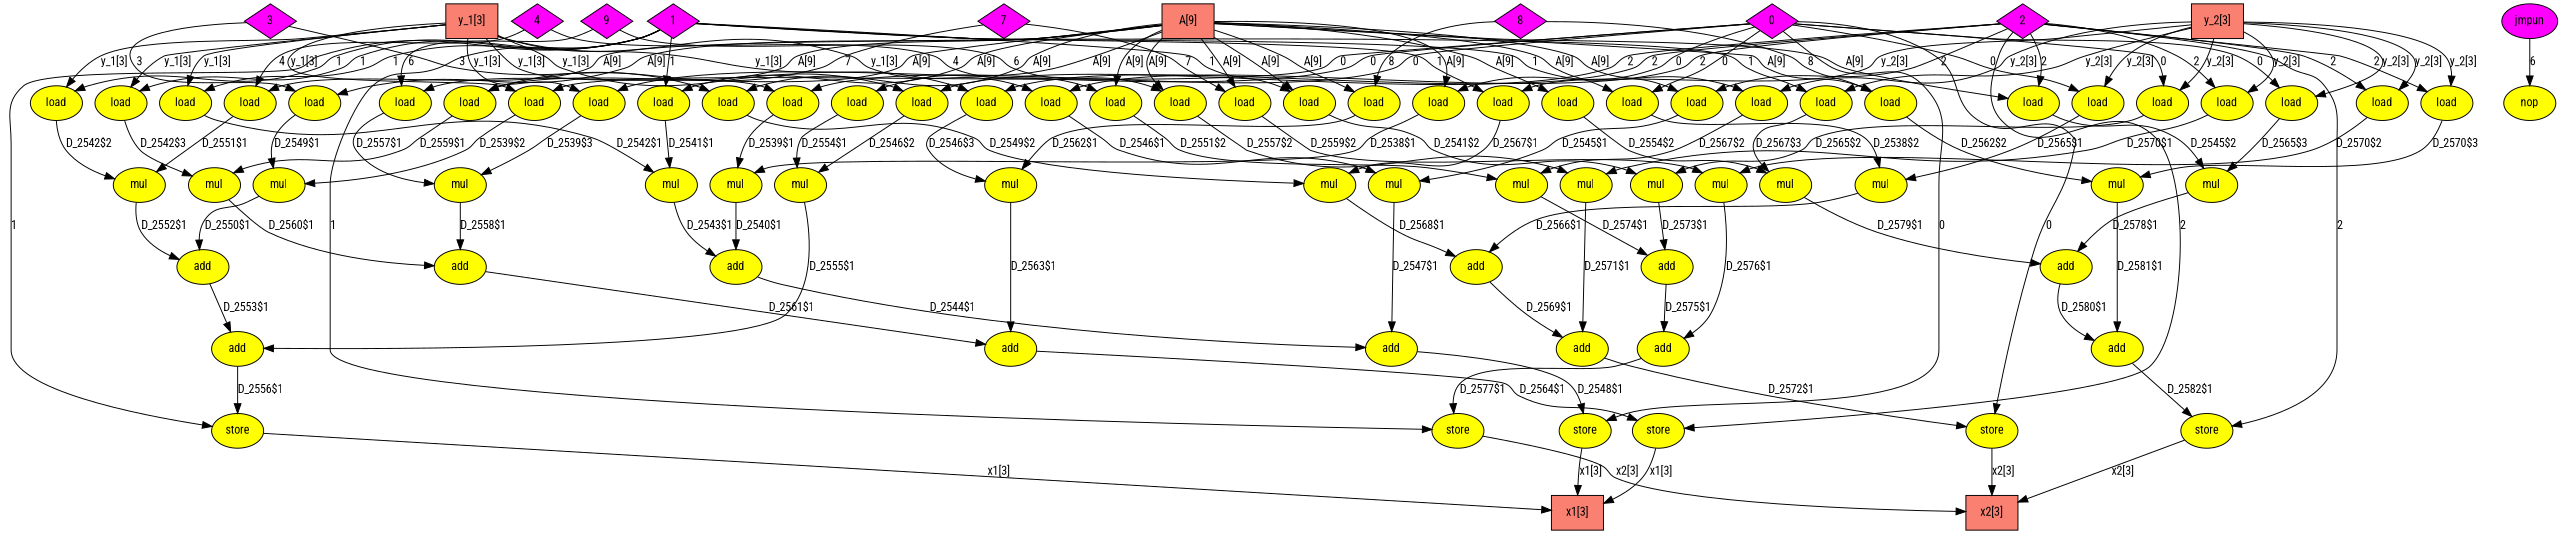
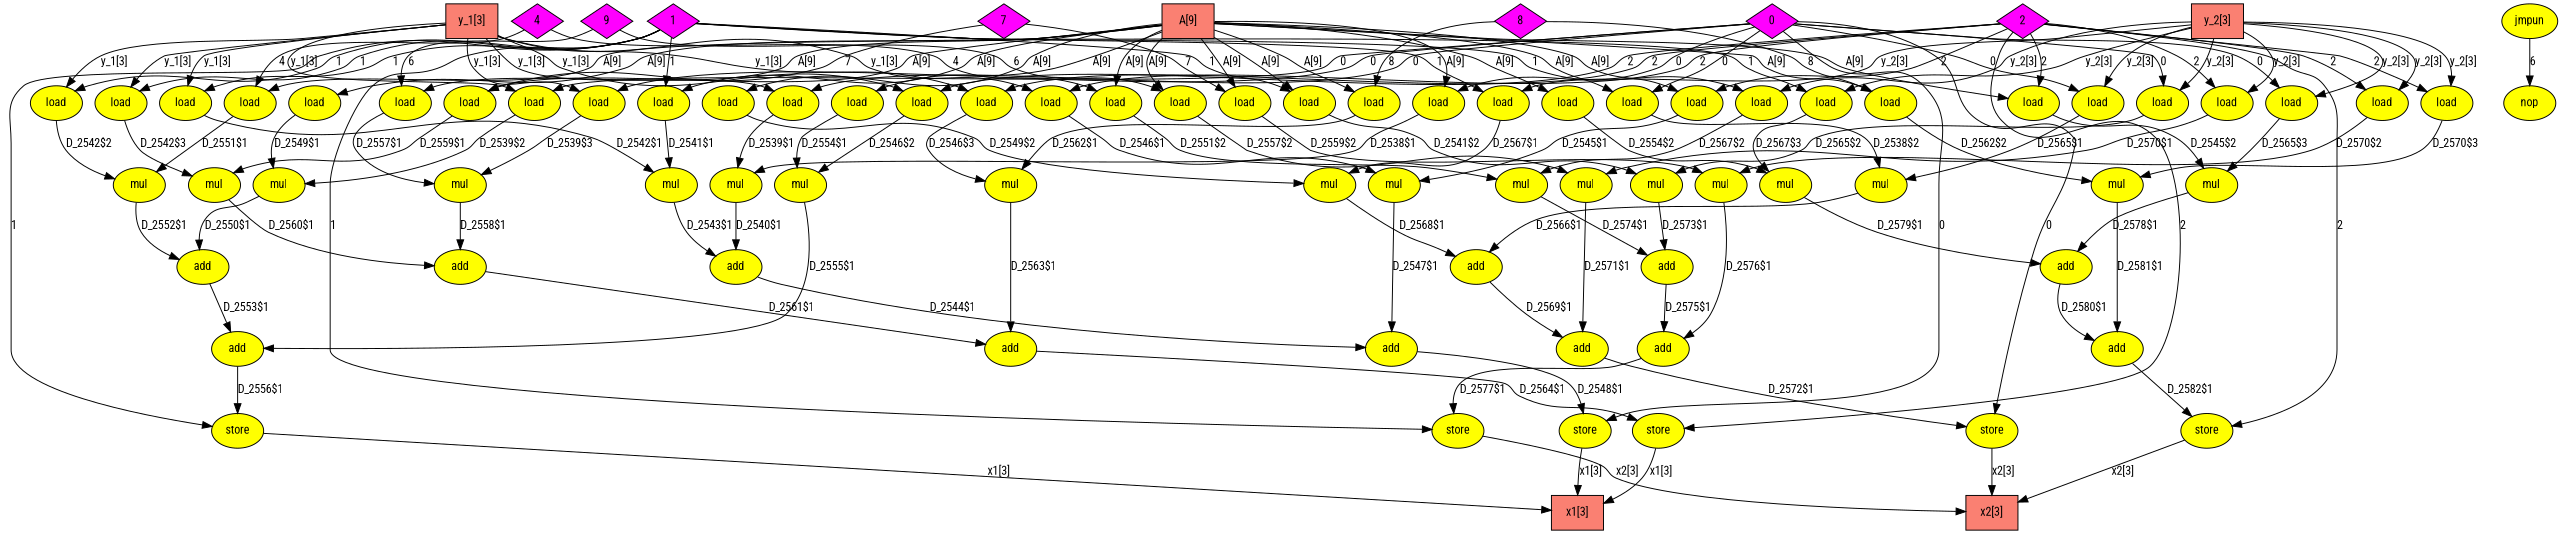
(270, 21) -> none
(2530, 21) -> (2530, 21)
